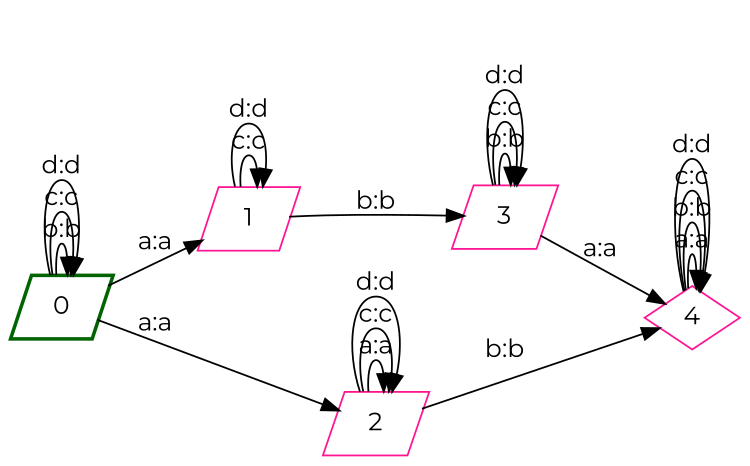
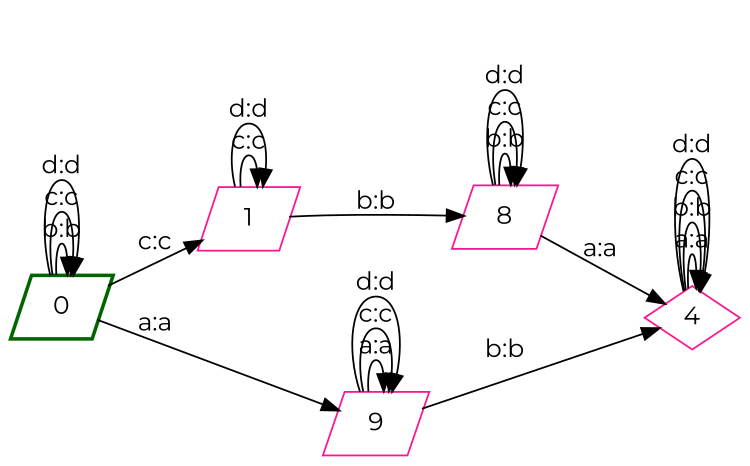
(505, 217) -> (505, 217)
(155, 243) -> (155, 243)
(376, 424) -> (376, 424)
